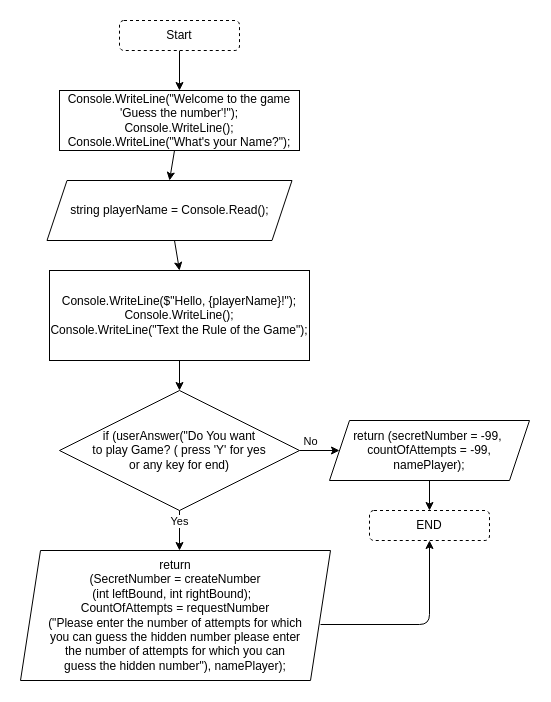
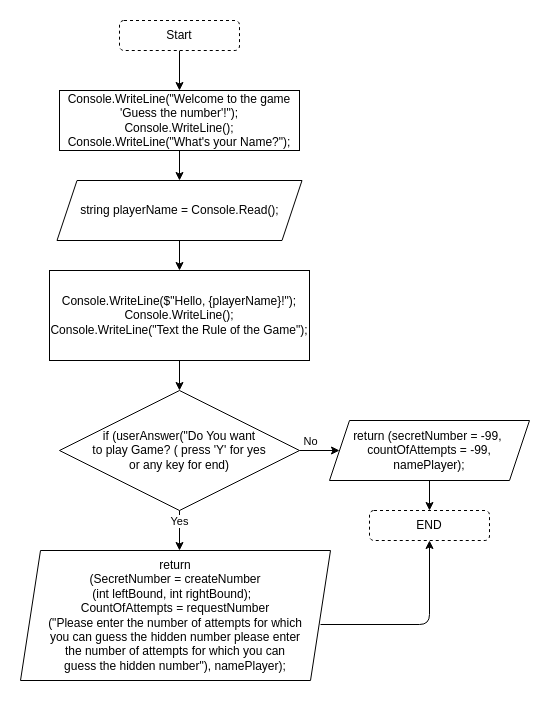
(170, 211) -> (180, 211)
